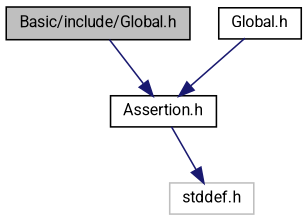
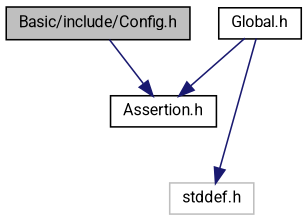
(98, 23) -> (98, 23)
(184, 148) -> (238, 103)
